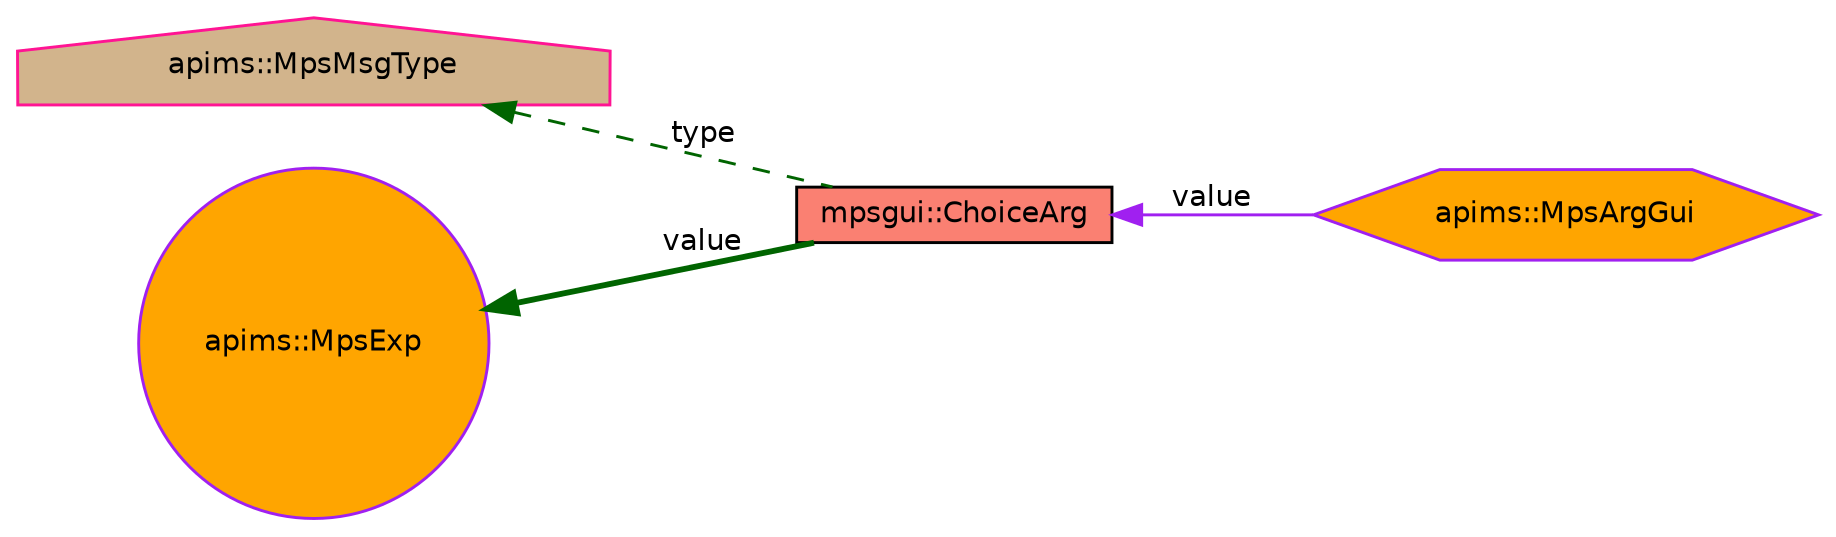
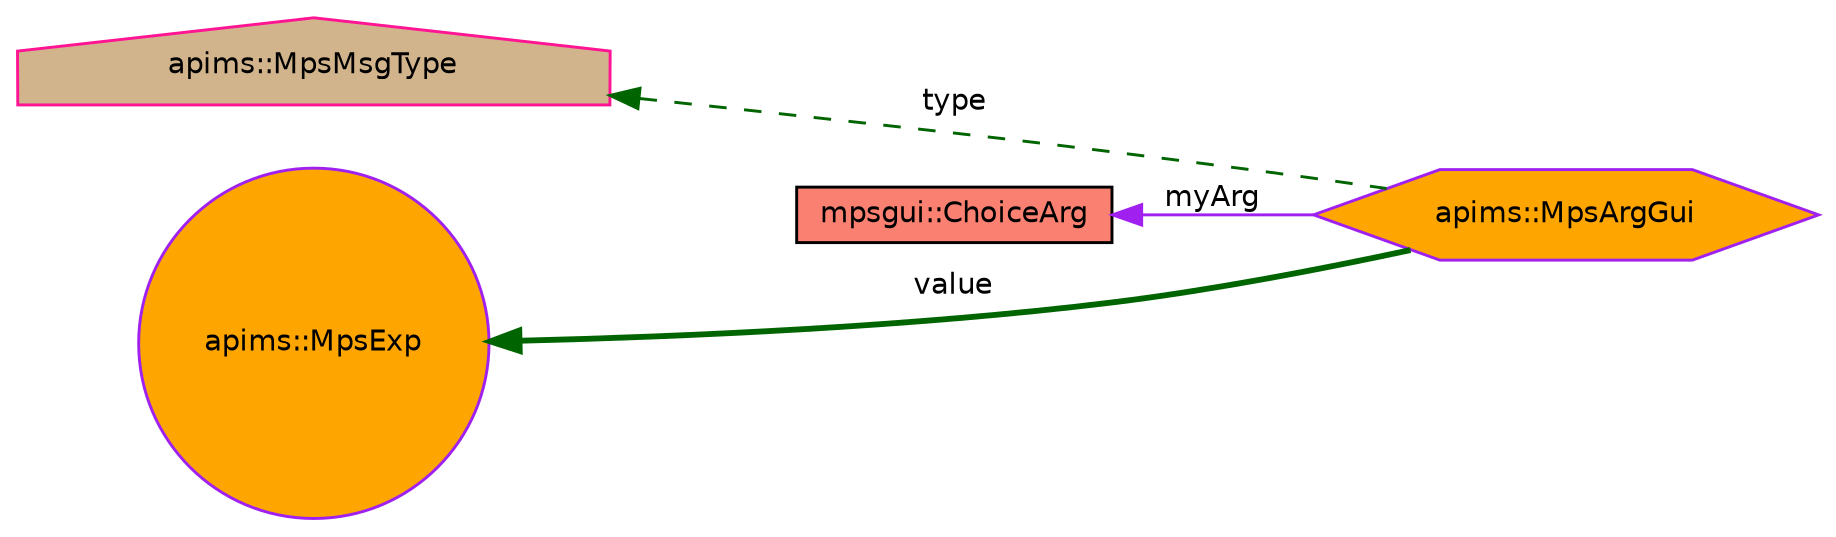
(673, 150) -> (1014, 140)
(1213, 199) -> (1213, 199)
(665, 273) -> (967, 317)
